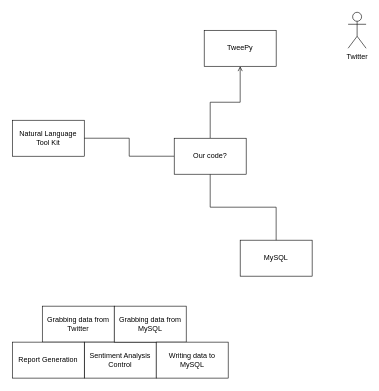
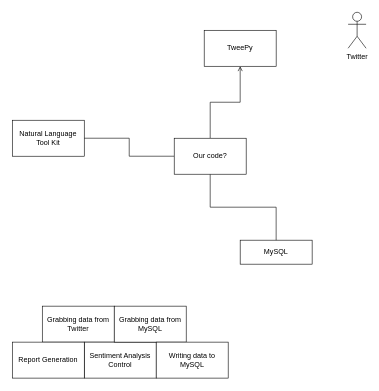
(276, 258) -> (276, 252)
